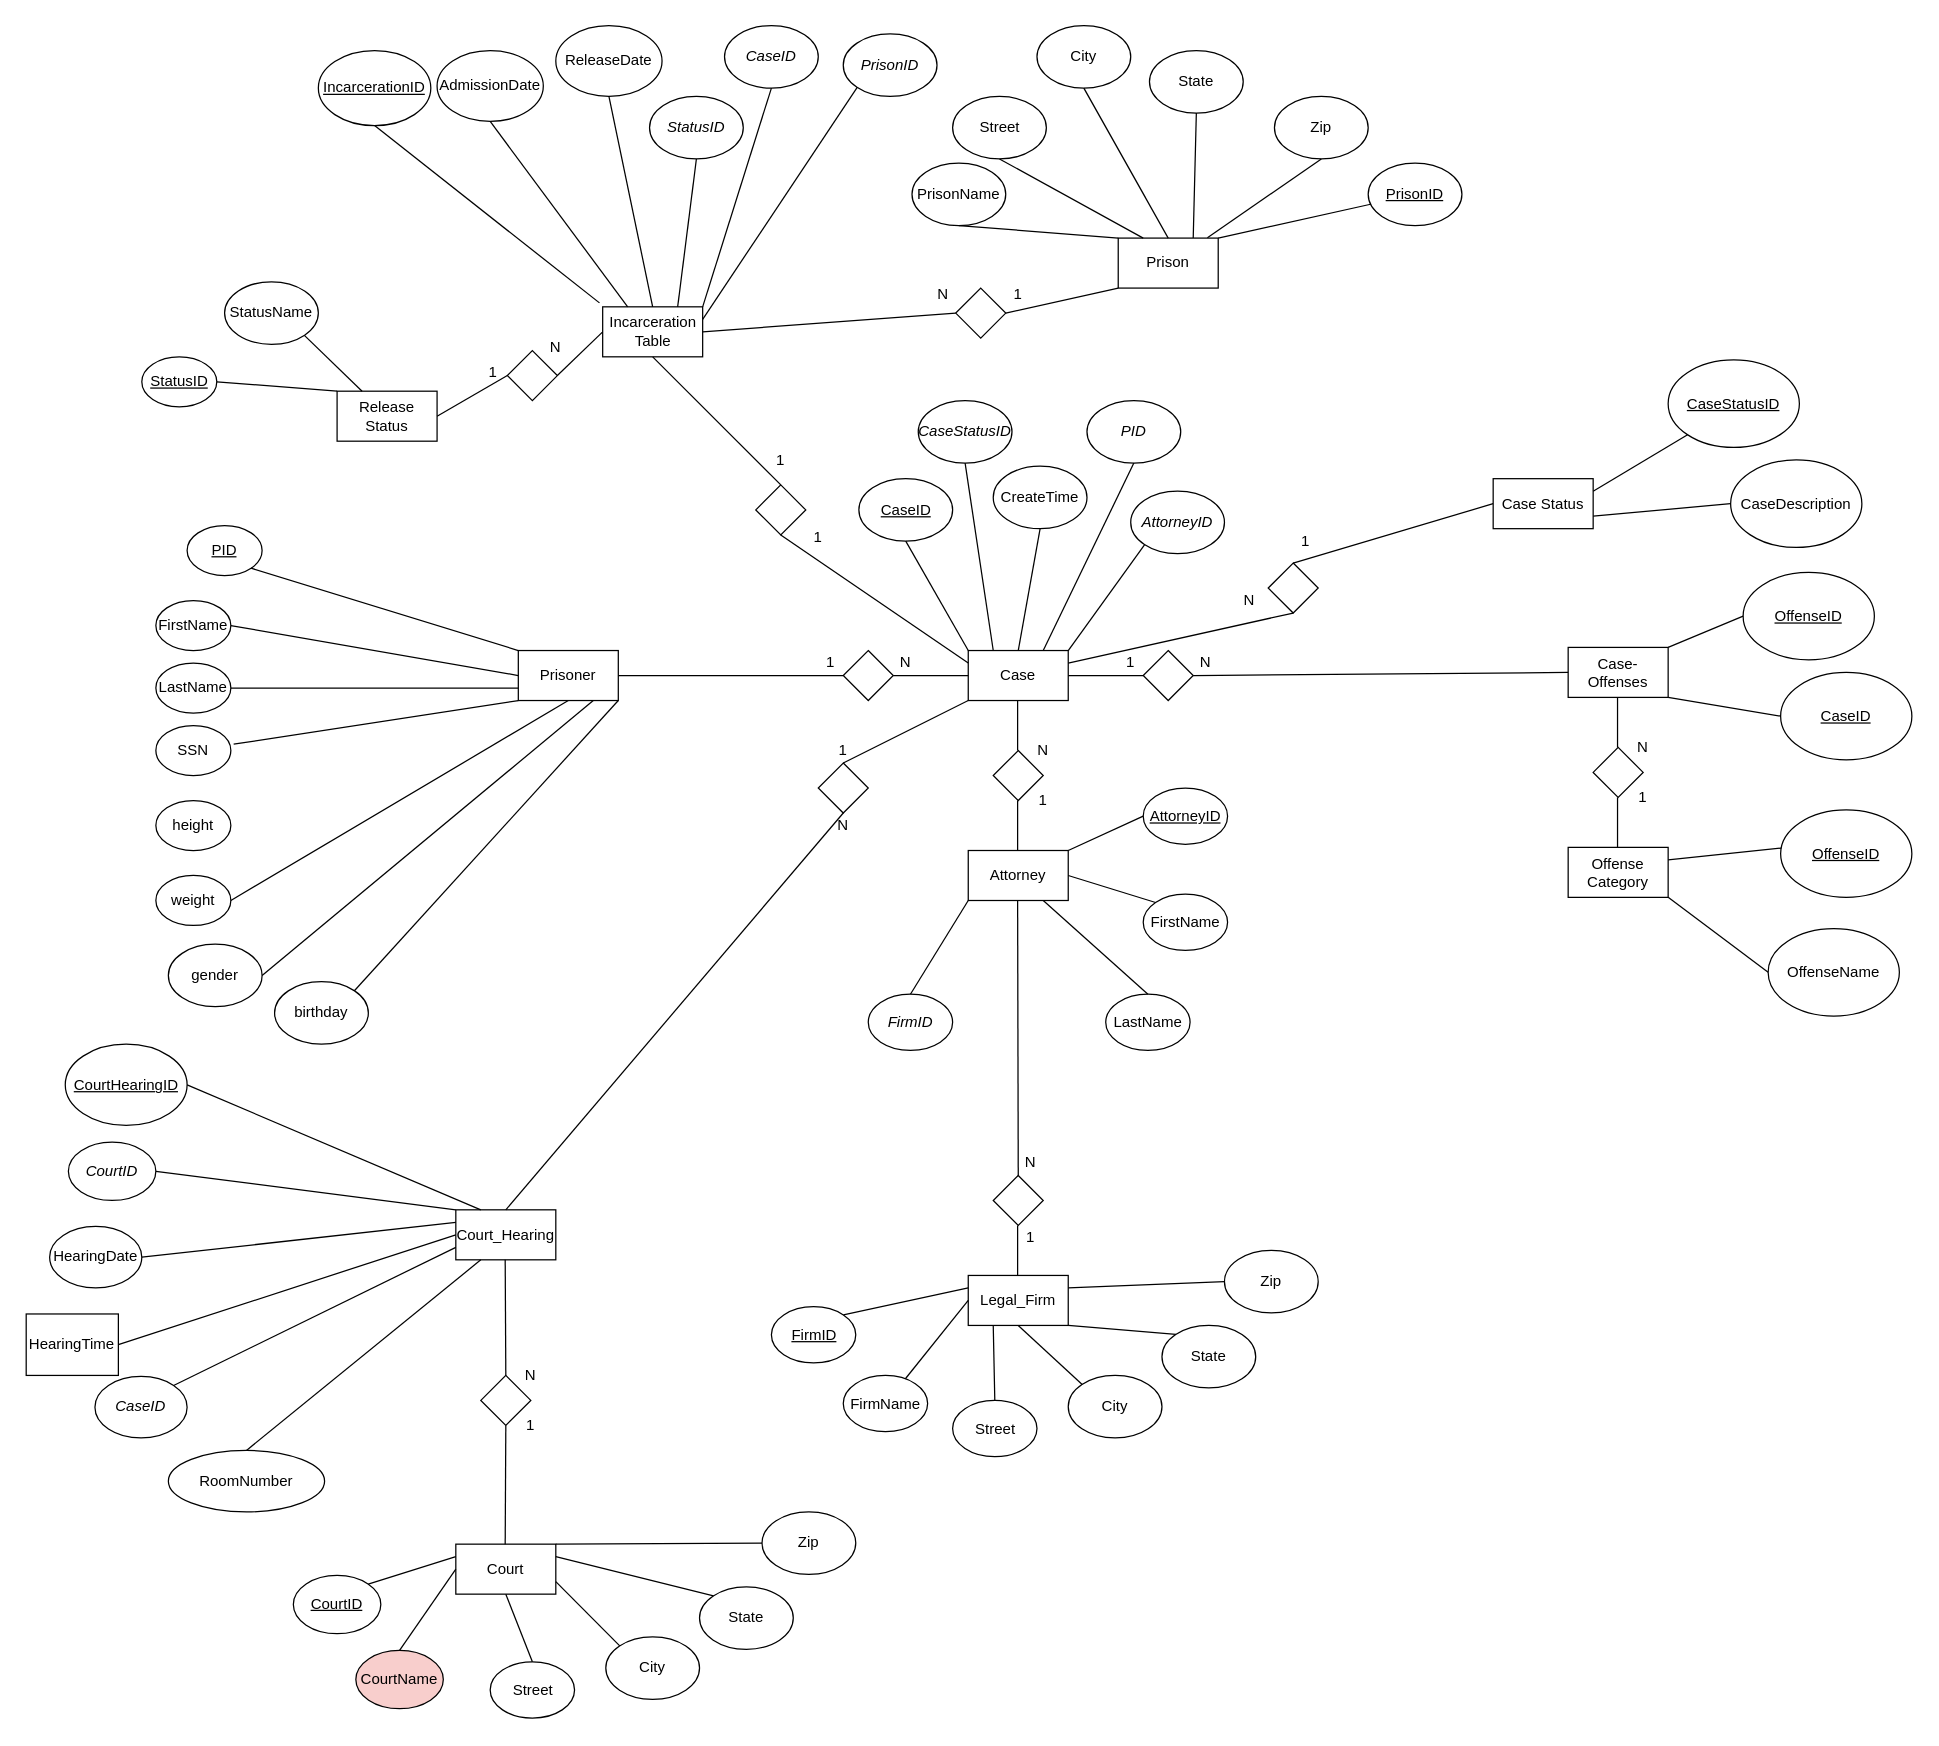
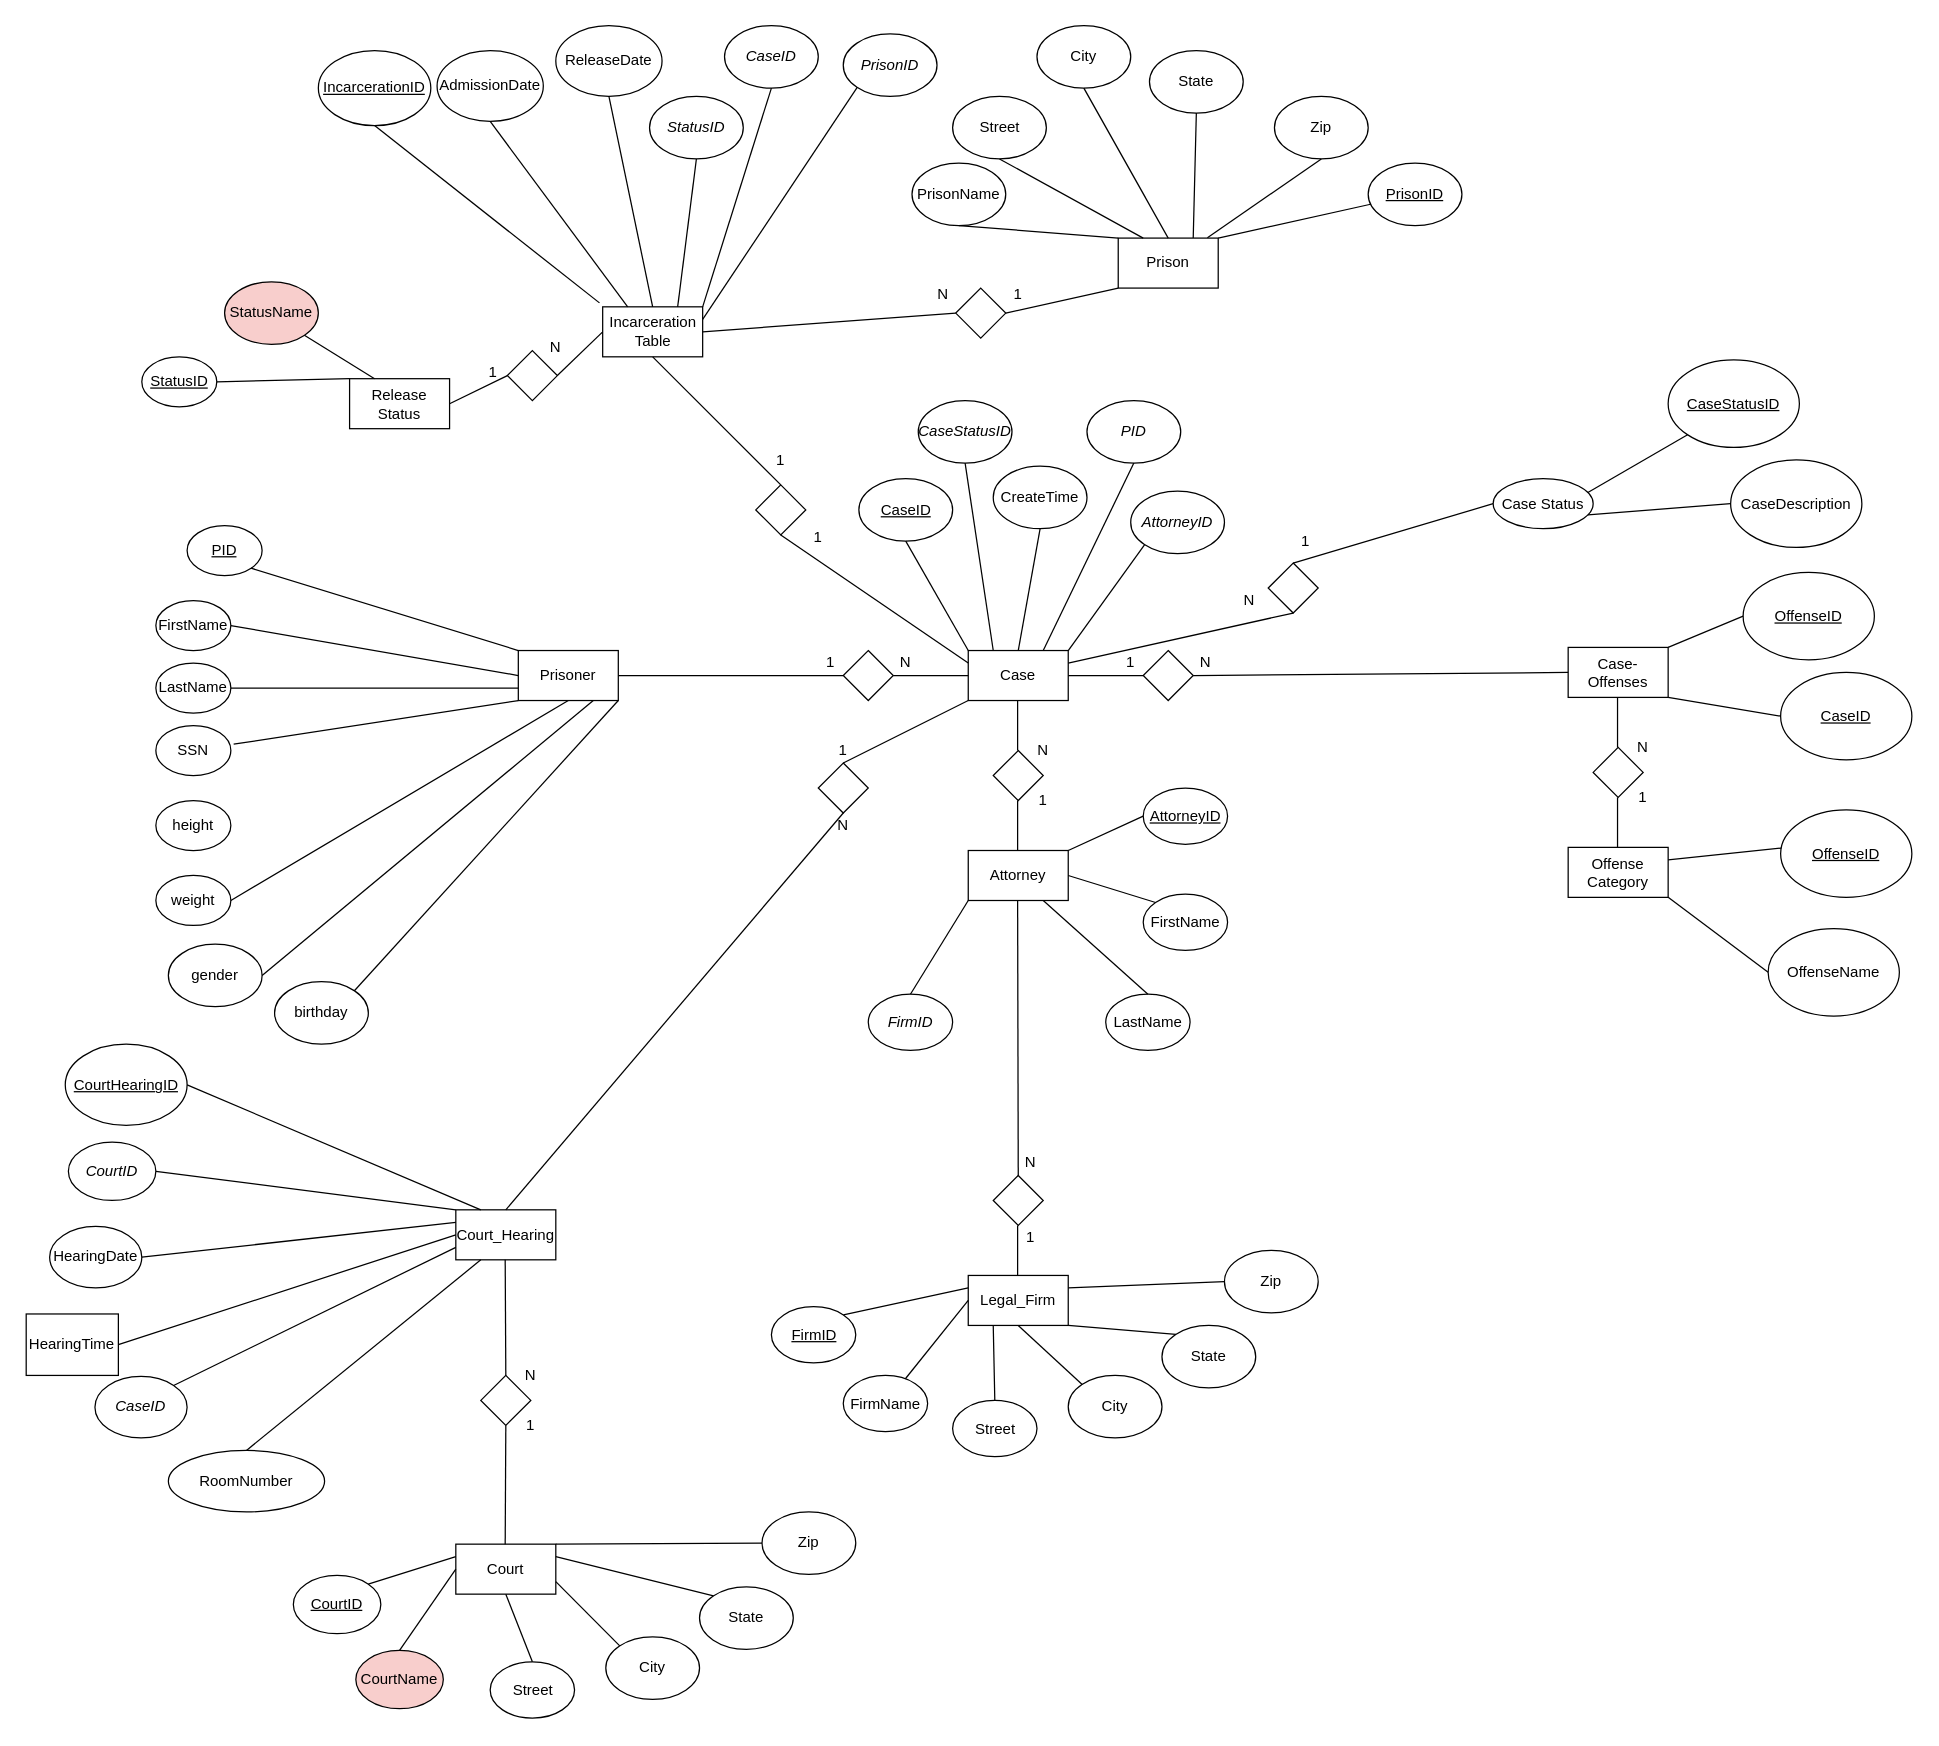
(271, 313) -> (271, 313)
(387, 416) -> (399, 404)
(1543, 504) -> (1543, 504)
